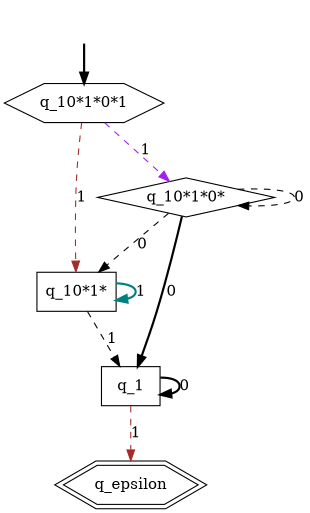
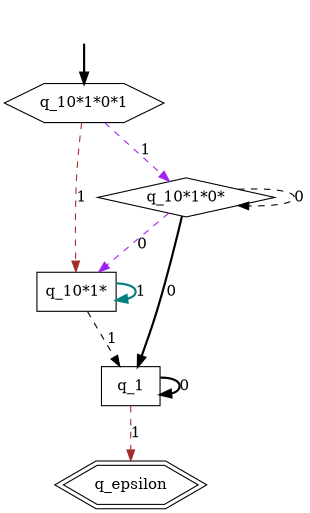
(138, 239) -> (138, 239)
